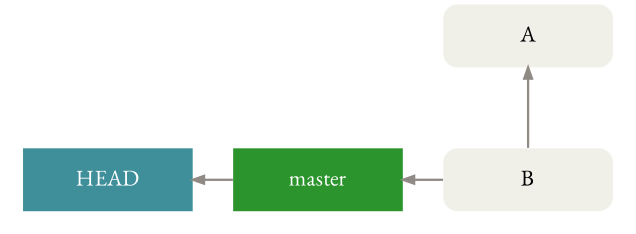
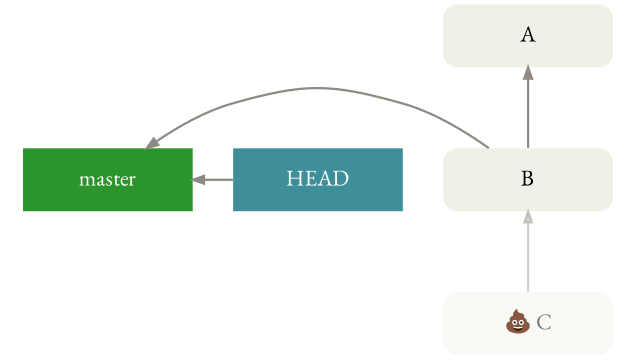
(219, 180) -> (219, 180)
none -> (528, 324)
